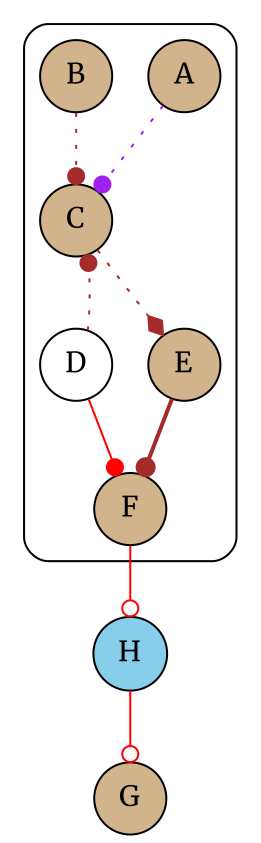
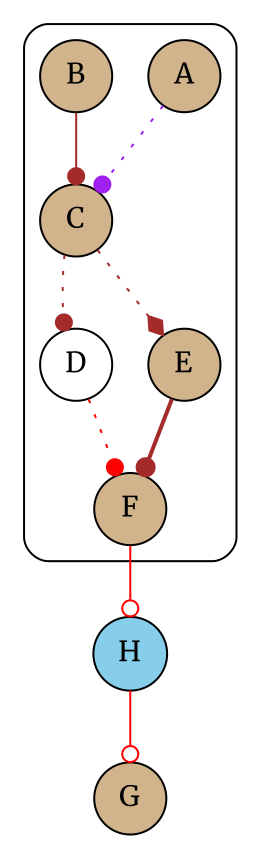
(76, 140) -> (76, 140)
(90, 301) -> (63, 284)
(100, 429) -> (100, 429)
